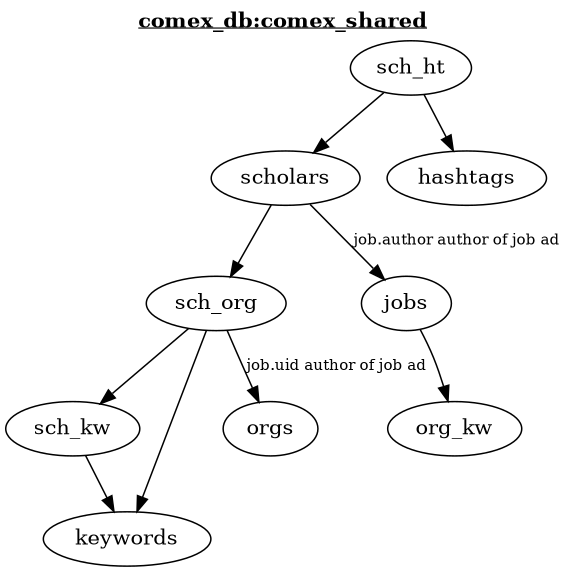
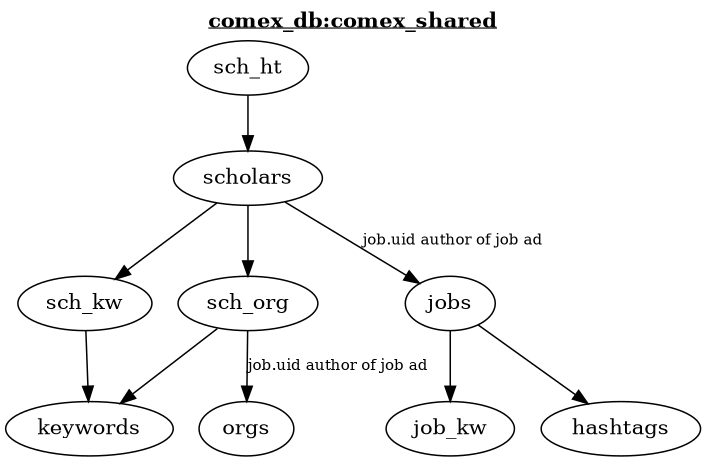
(435, 116) -> (527, 360)
(457, 241) -> (453, 241)
(150, 361) -> (172, 236)
(455, 429) -> (450, 429)
